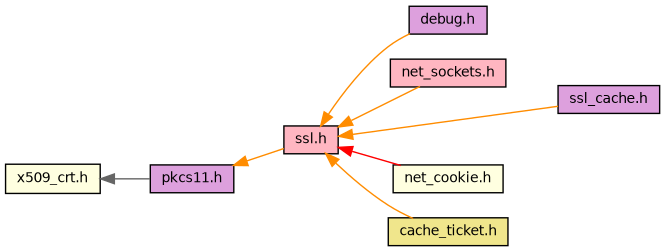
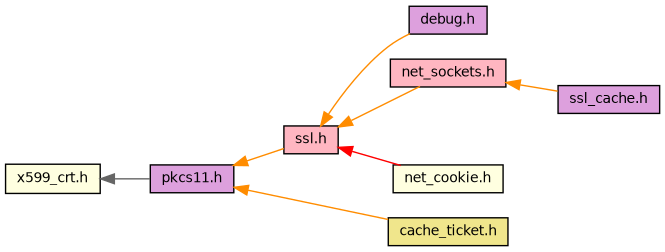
(455, 120) -> (539, 88)
(53, 179) -> (53, 179)
(372, 194) -> (318, 205)
